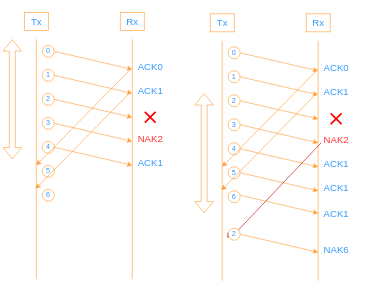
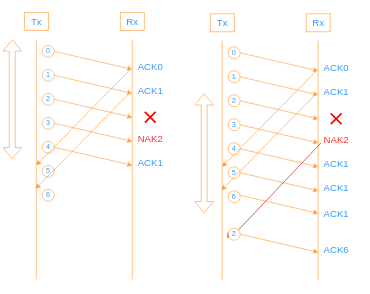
(337, 249) -> (337, 249)
